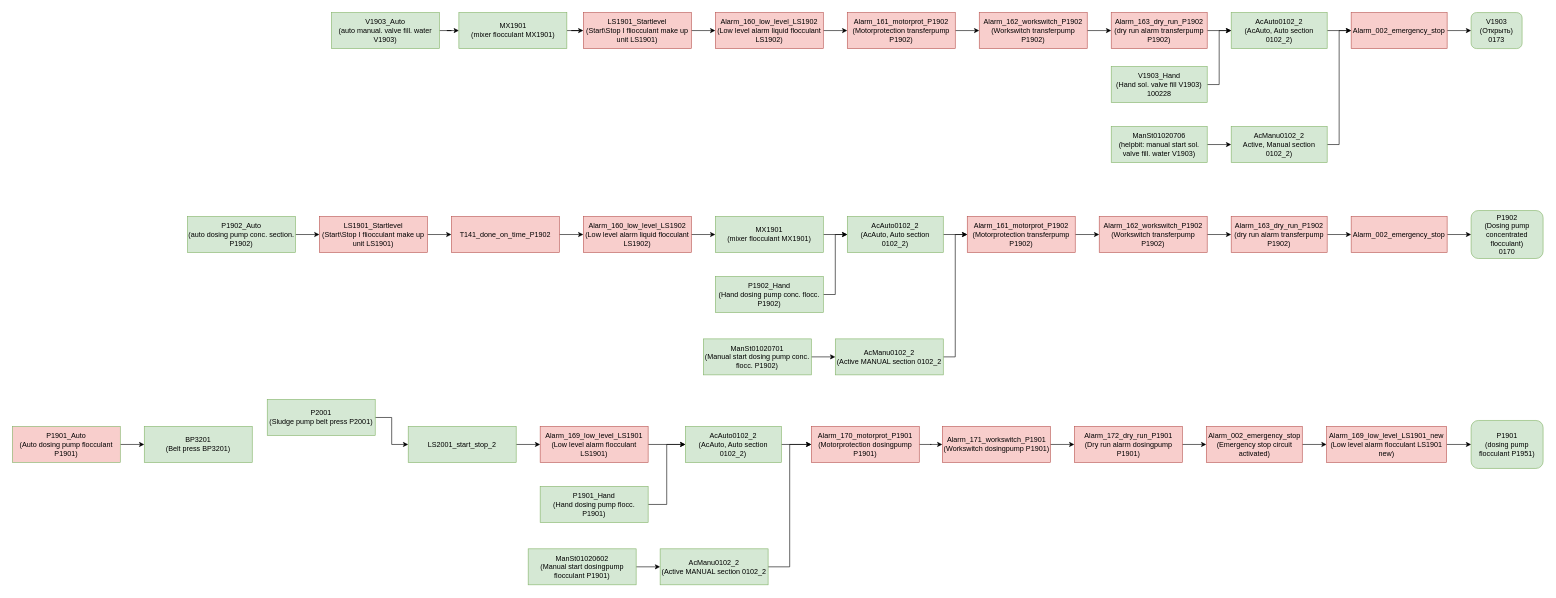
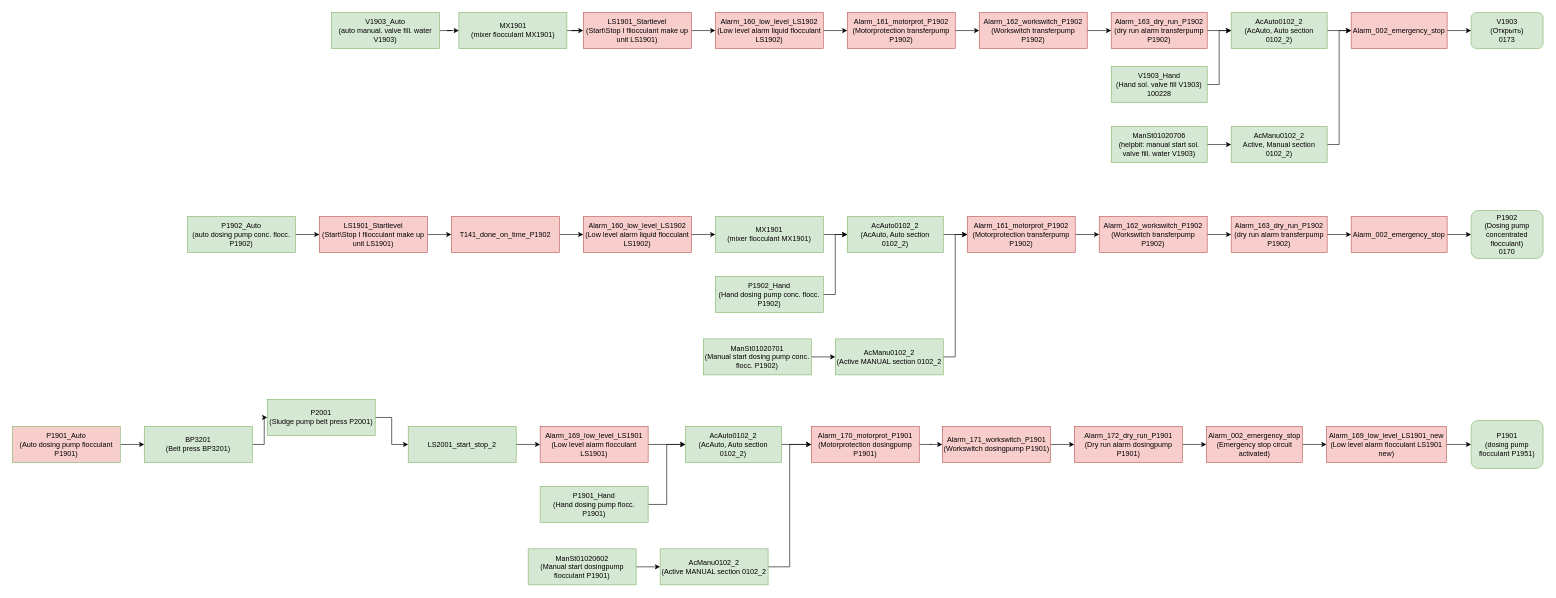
(1497, 30) -> (1508, 30)
(242, 234) -> (242, 234)
none -> (259, 444)
